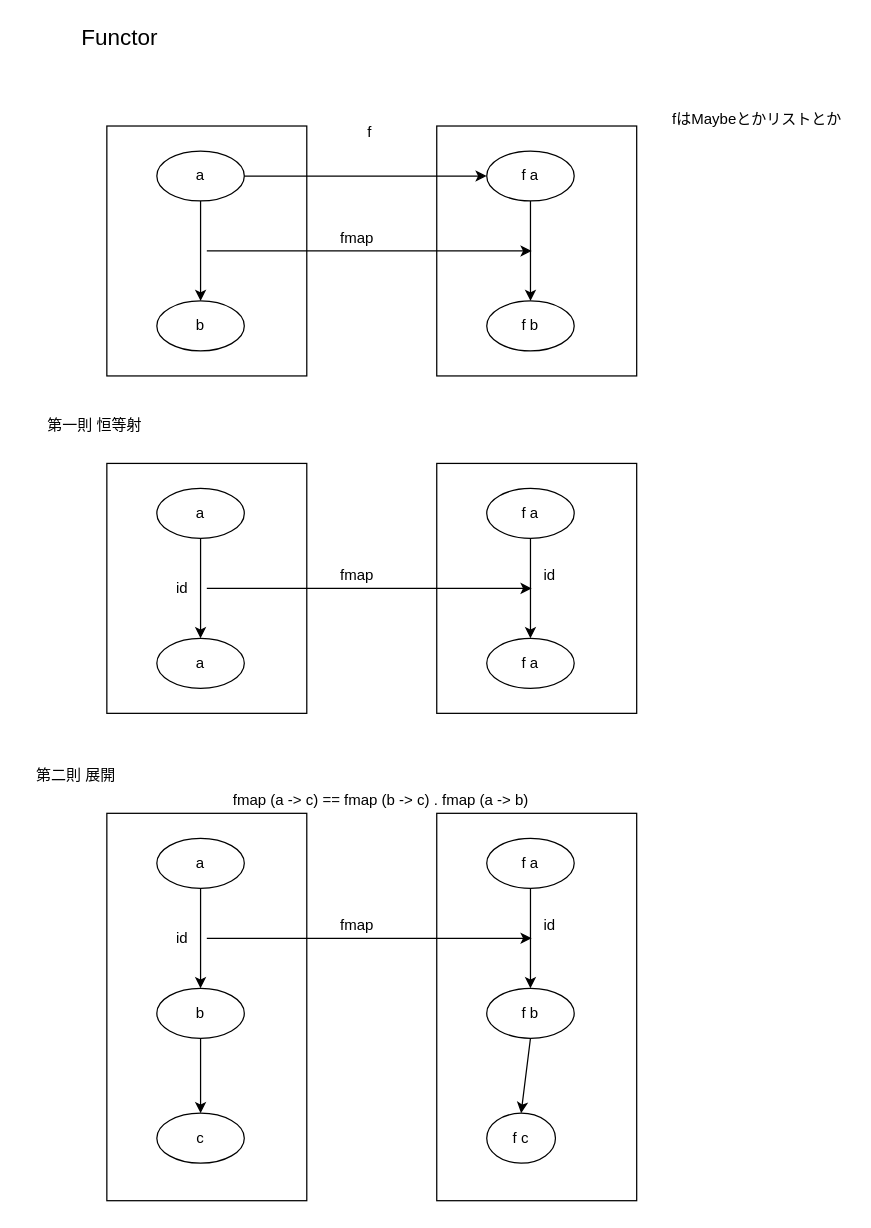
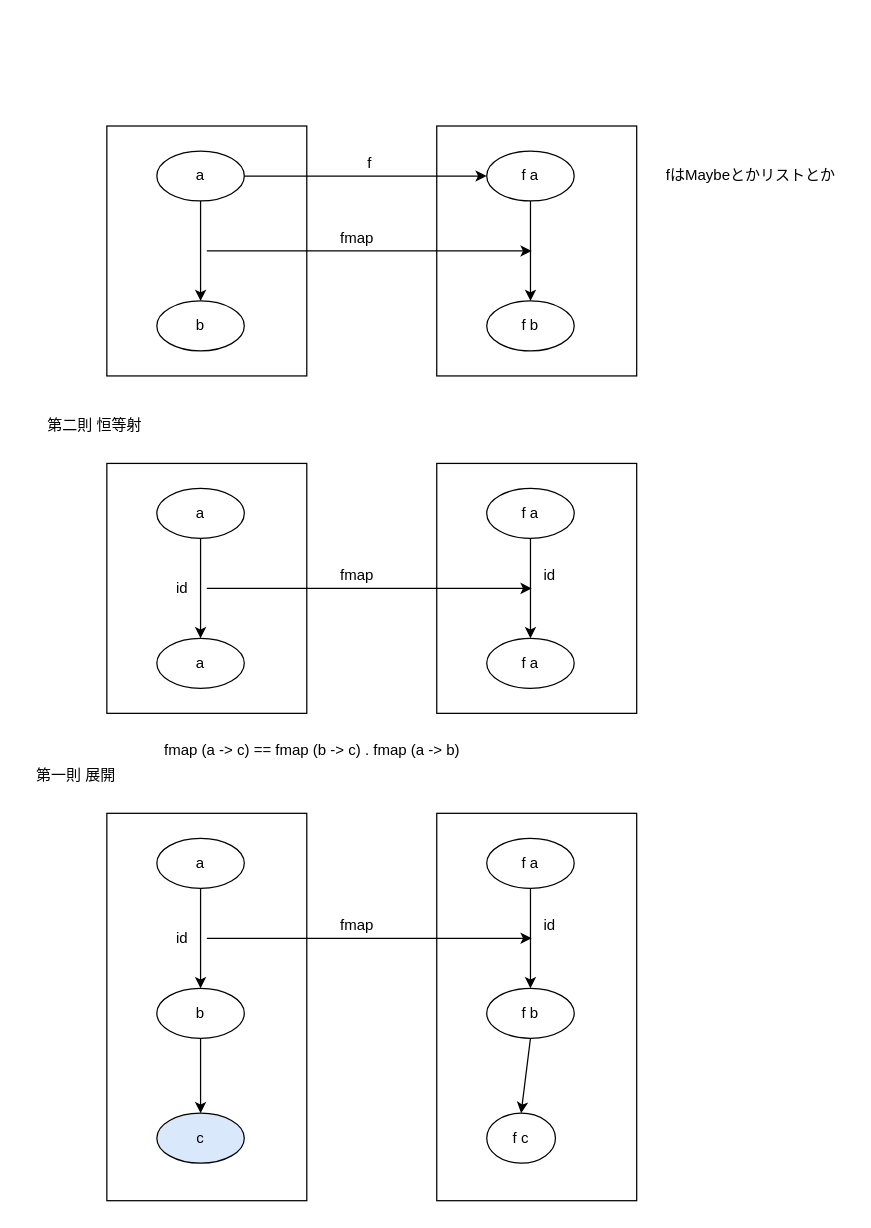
(119, 38) -> none
(757, 119) -> (751, 176)
(369, 132) -> (369, 163)
(95, 426) -> (95, 426)
(76, 776) -> (76, 776)
(381, 801) -> (312, 751)
(201, 1138) -> (201, 1138)
